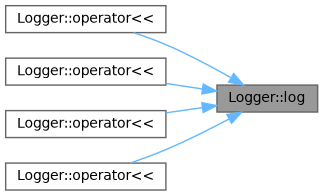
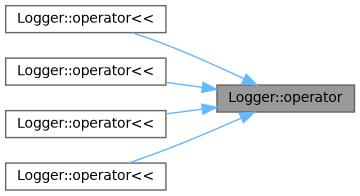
(267, 99) -> (286, 99)
